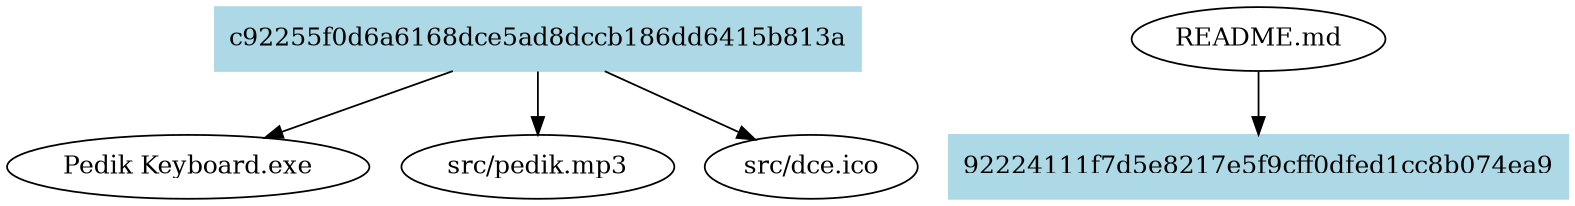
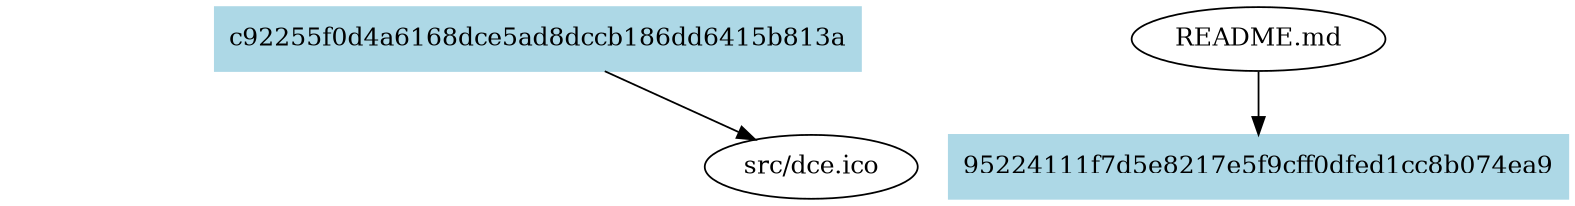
(538, 39) -> (538, 39)
(188, 167) -> none
(538, 167) -> none
(1259, 167) -> (1259, 167)
